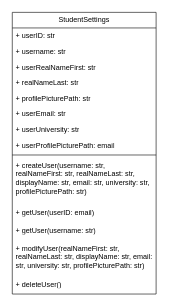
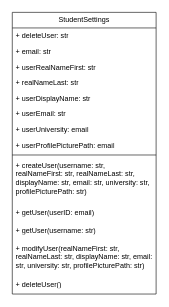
(39, 36) -> (46, 36)
(43, 52) -> (35, 52)
(61, 99) -> (56, 99)
(54, 130) -> (56, 130)
